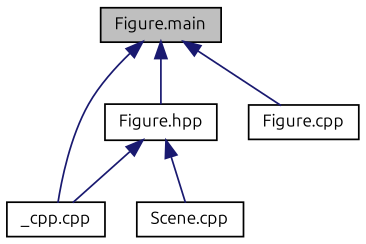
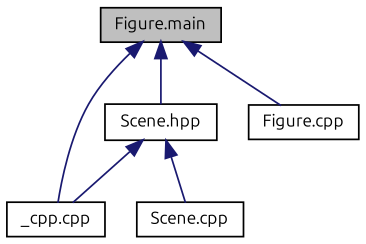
(161, 122) -> (161, 122)
